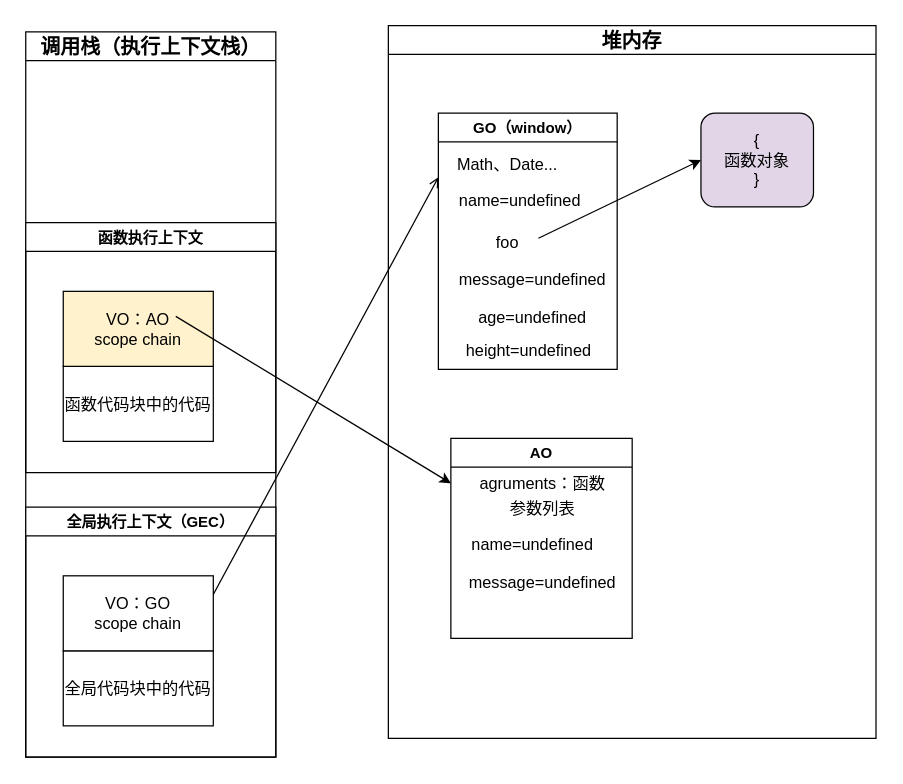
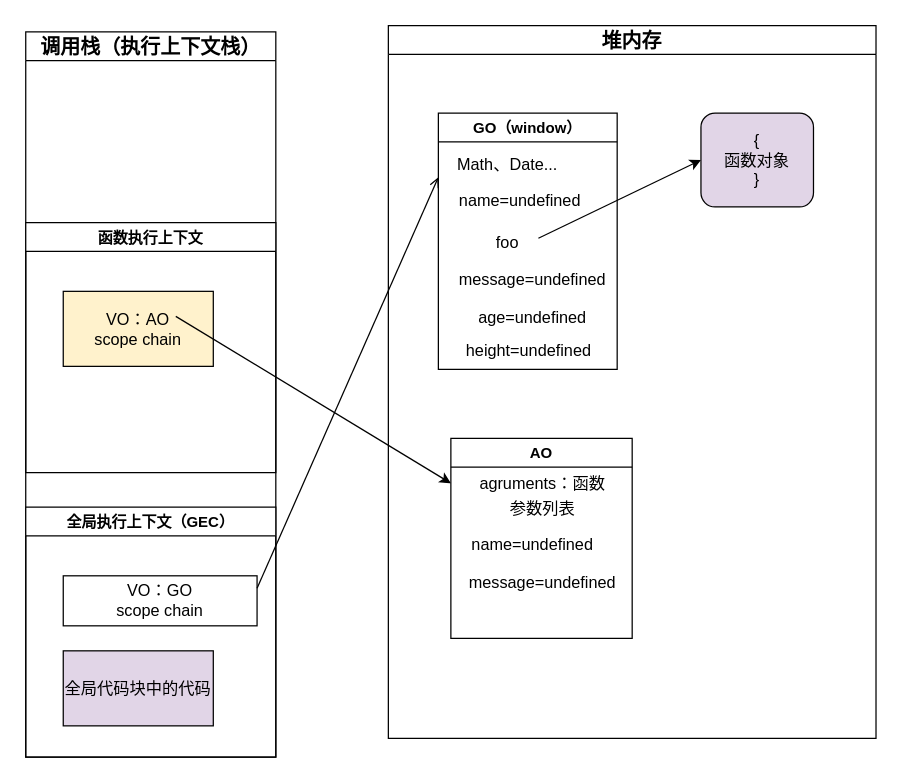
(138, 404) -> none
(138, 613) -> (160, 601)
(138, 688) -> (138, 688)
